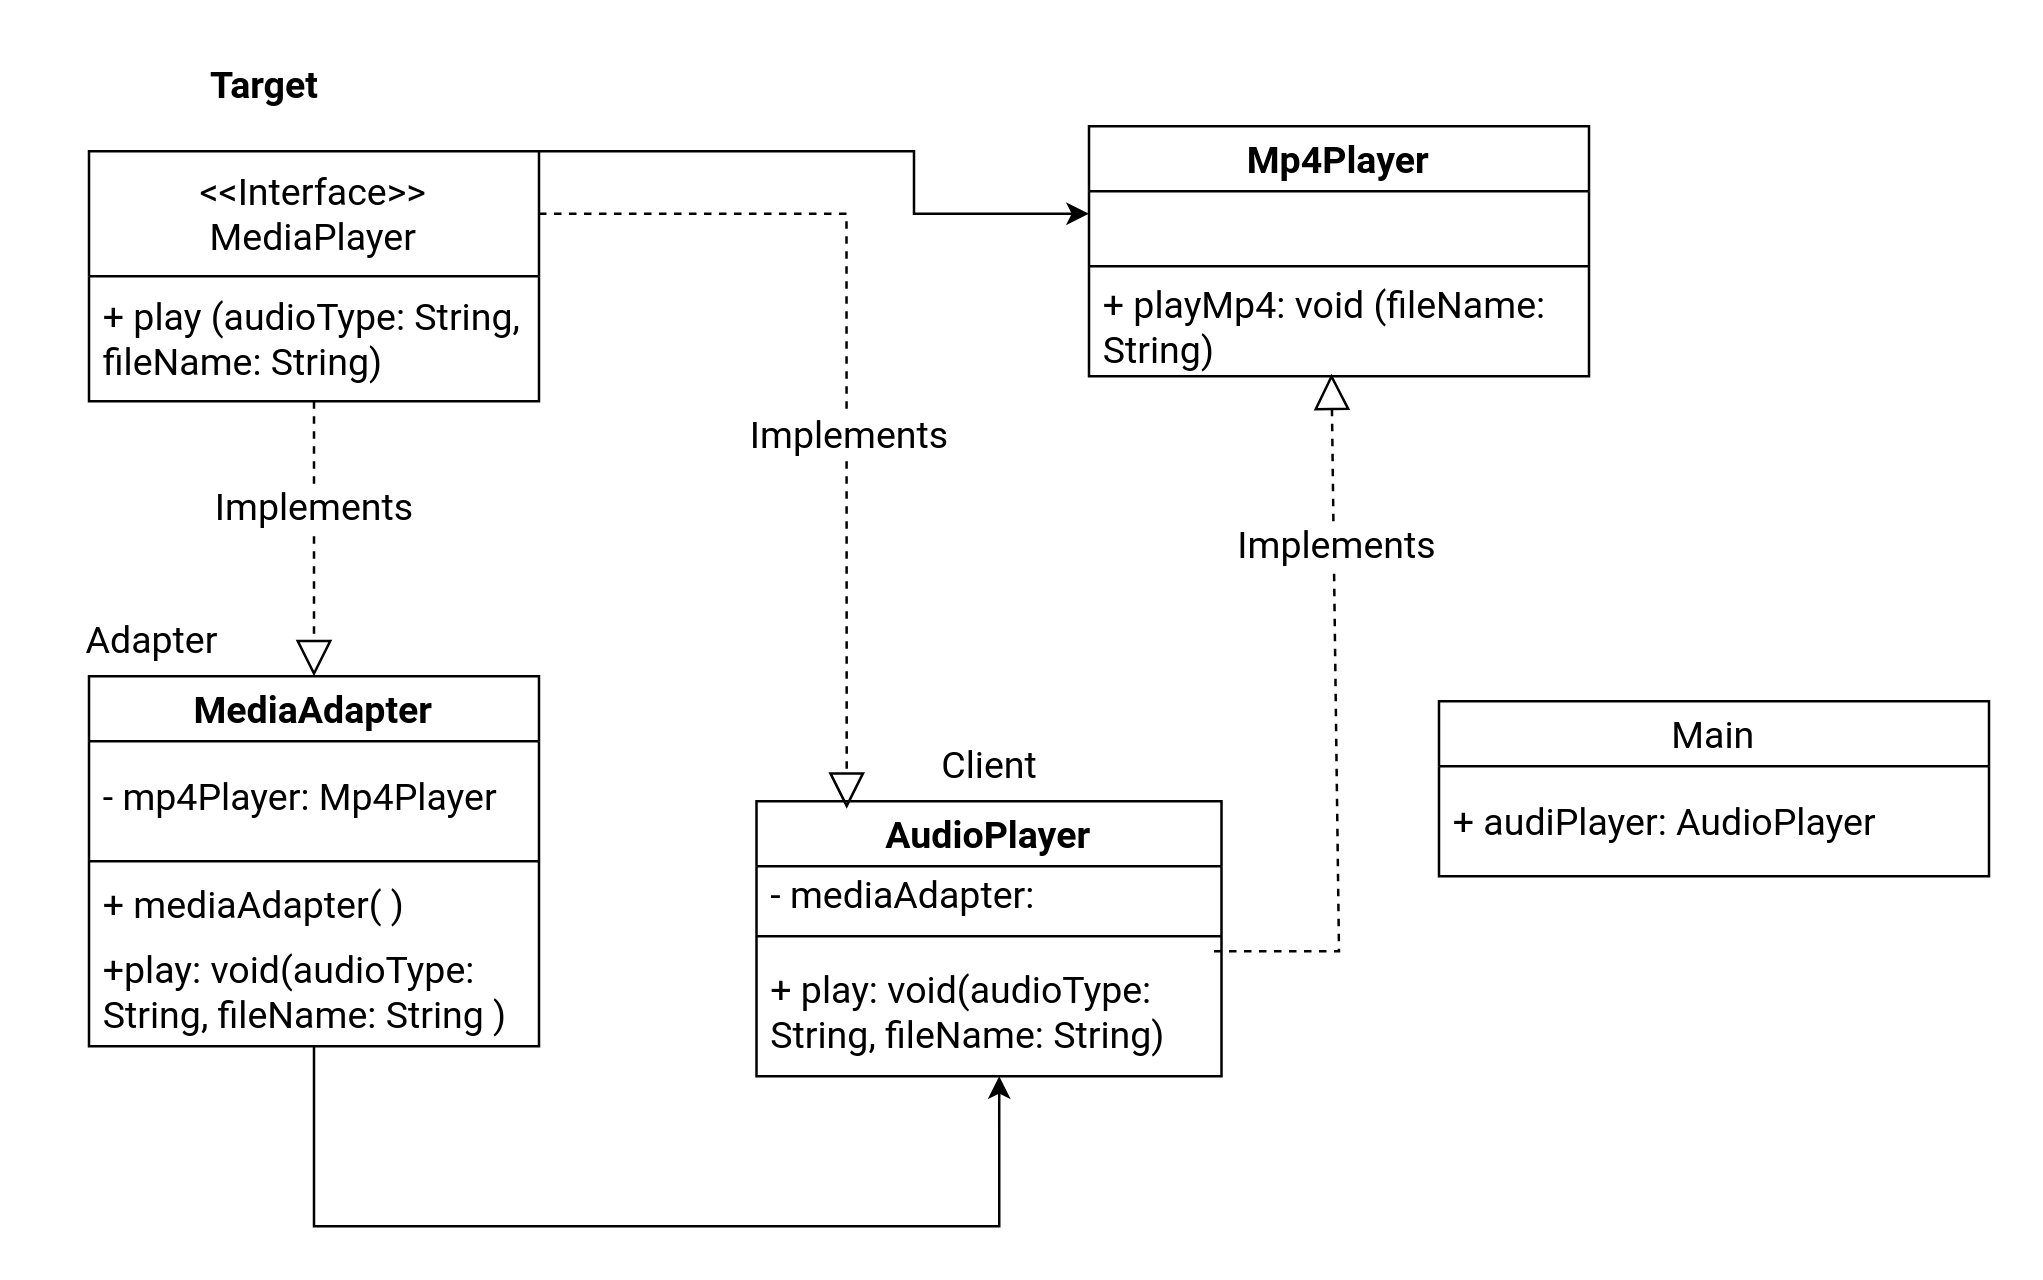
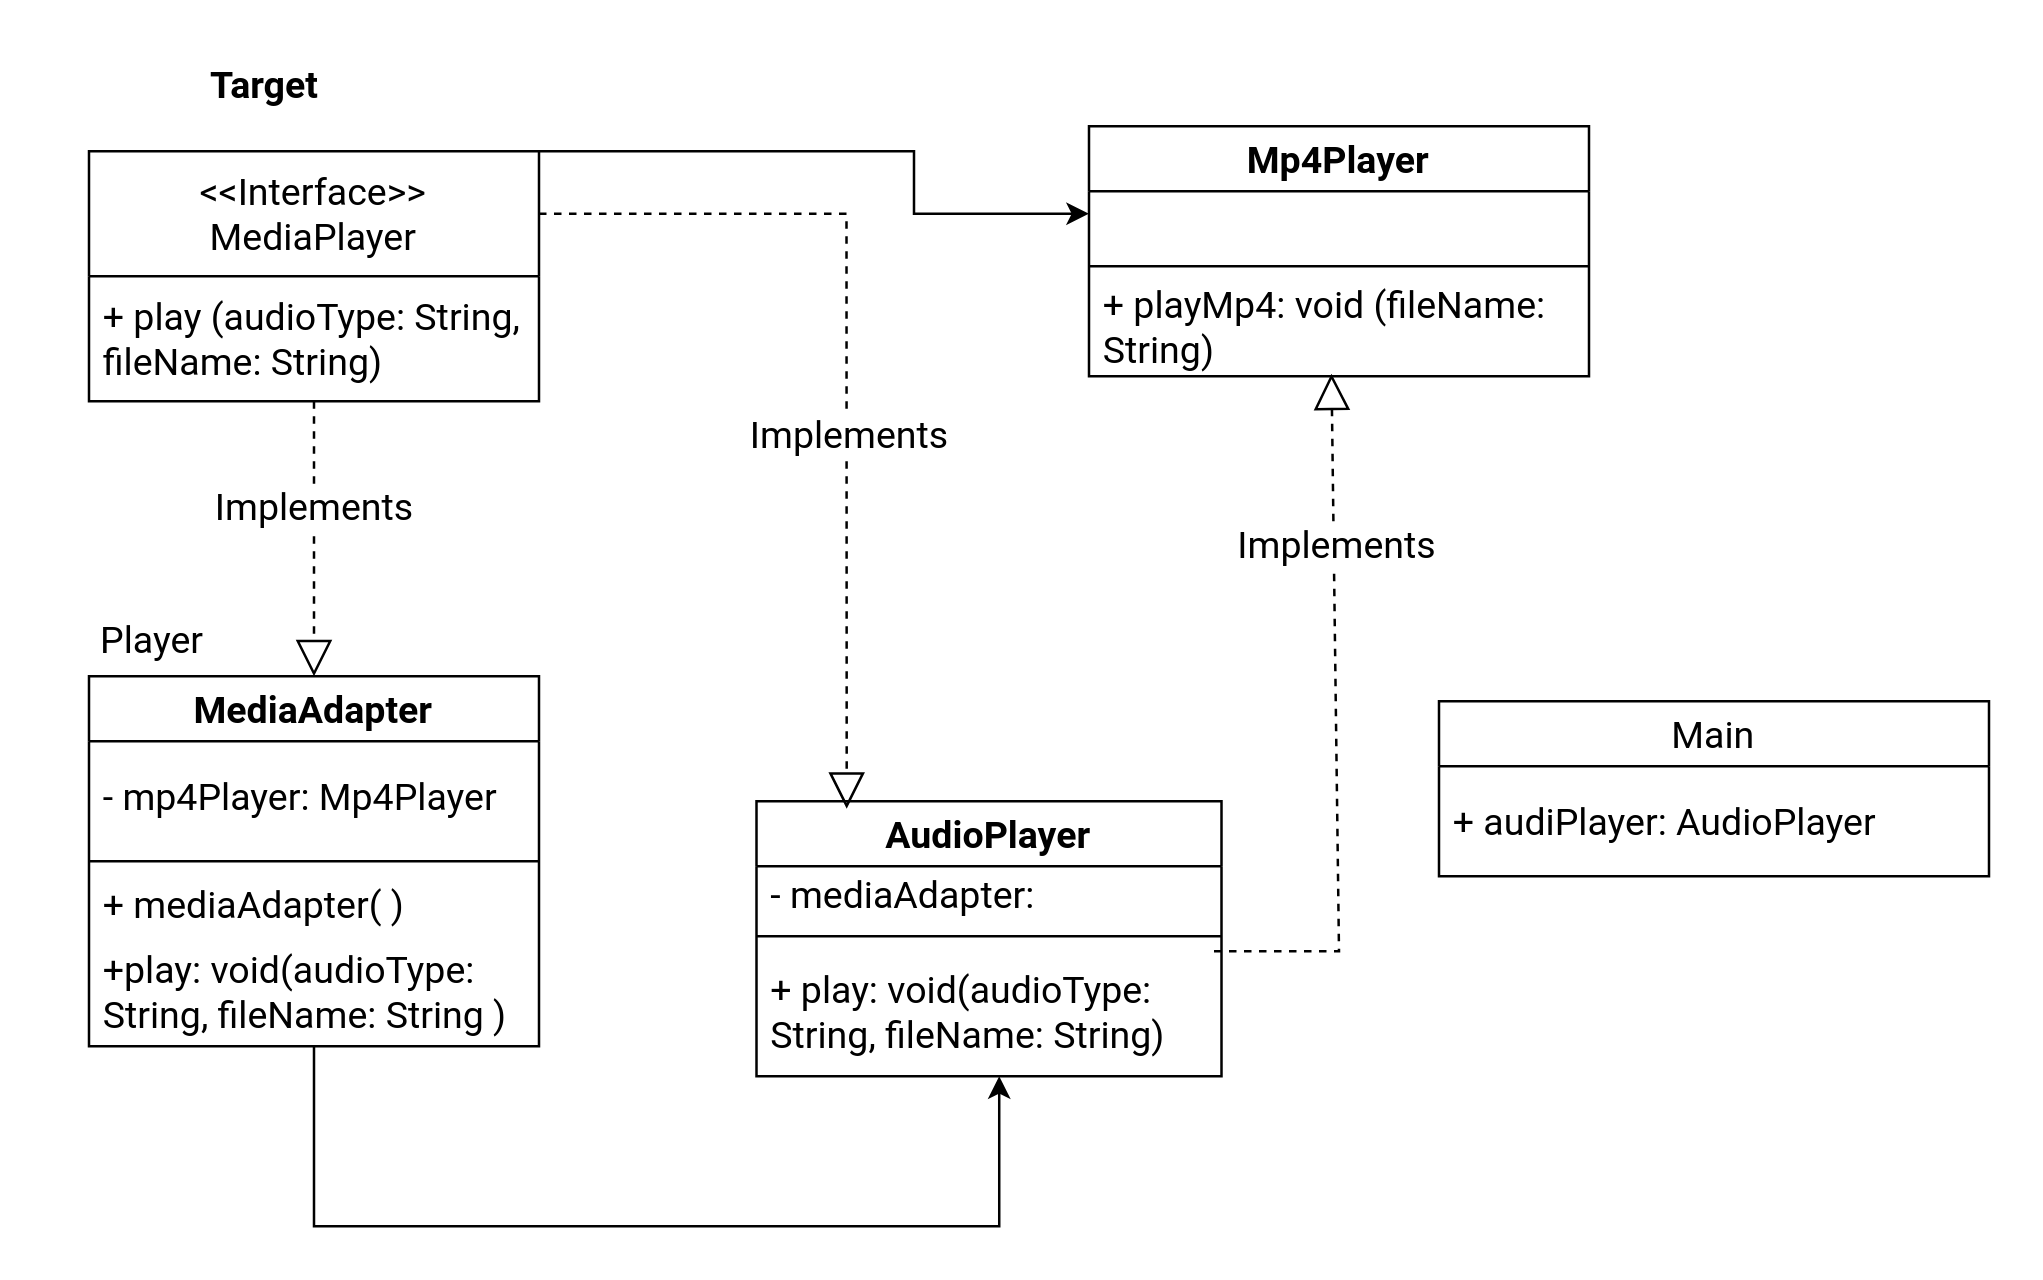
(153, 639) -> (153, 639)
(989, 764) -> none
